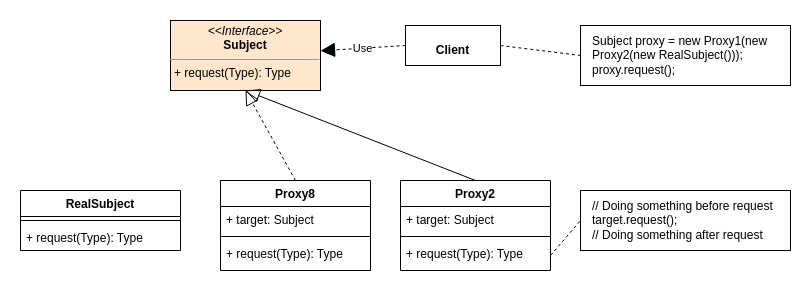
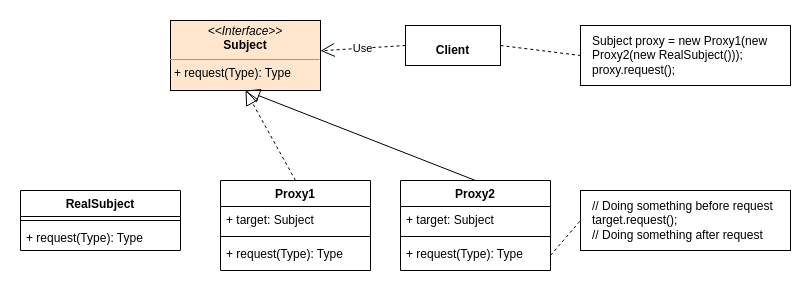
(336, 50) -> (330, 50)
(295, 194) -> (295, 194)
